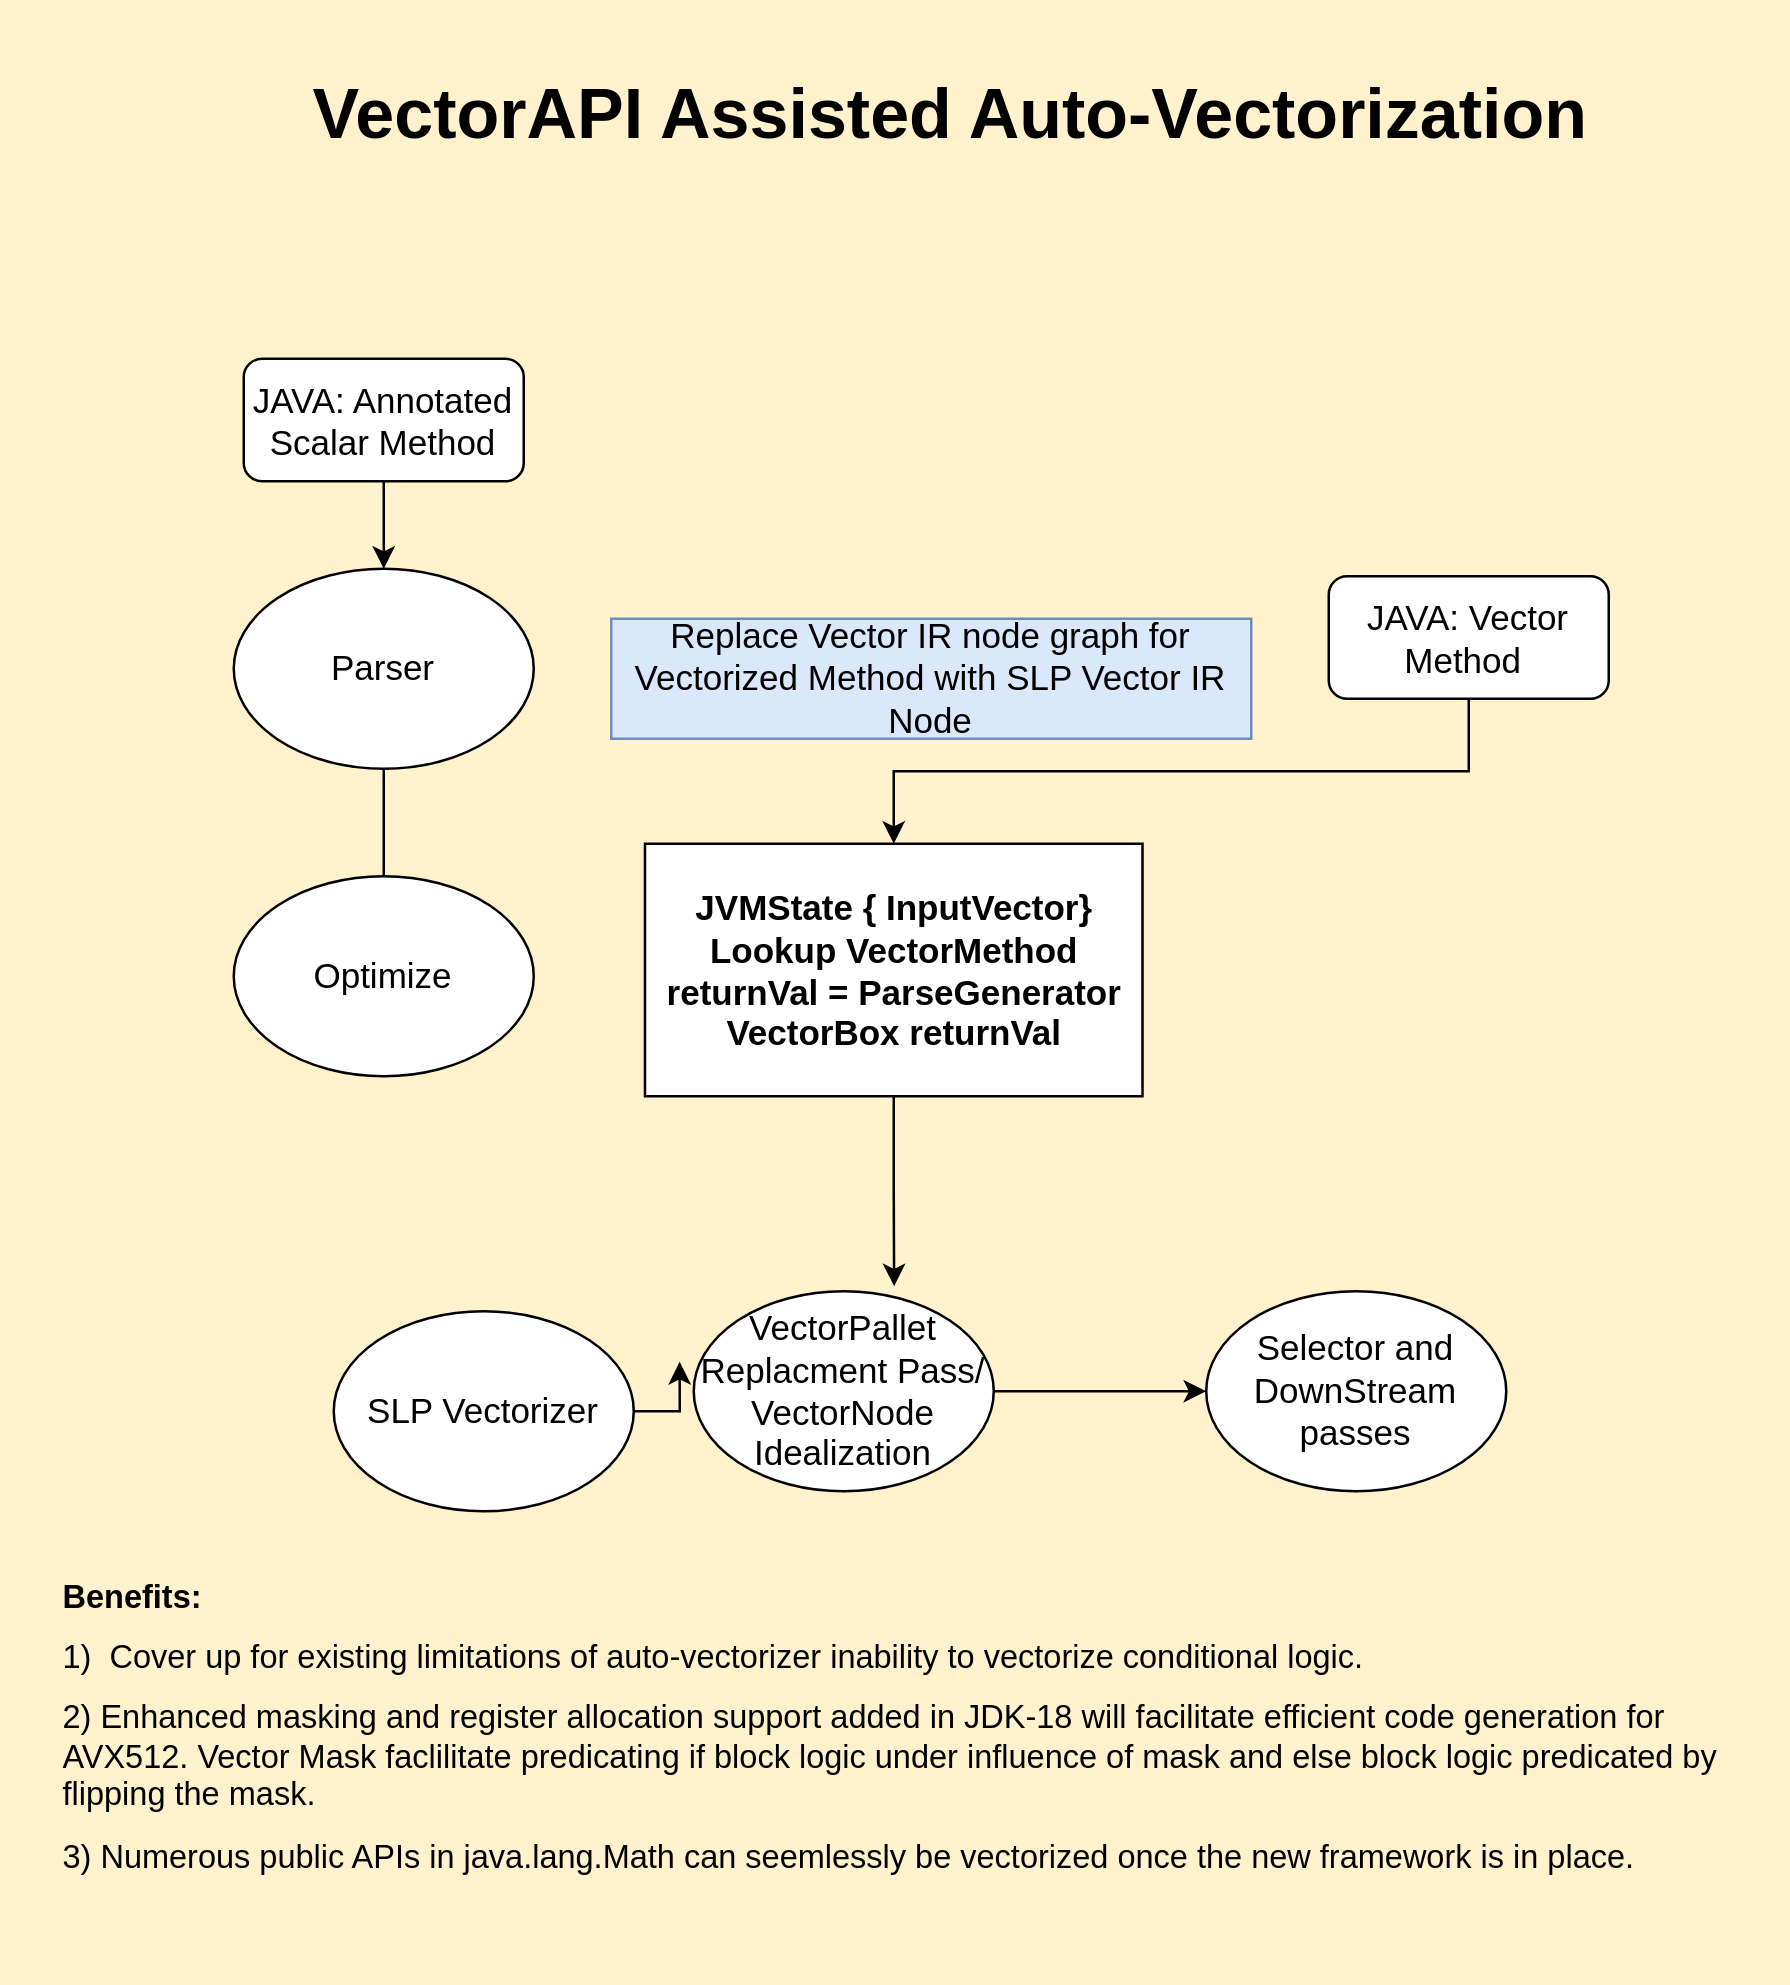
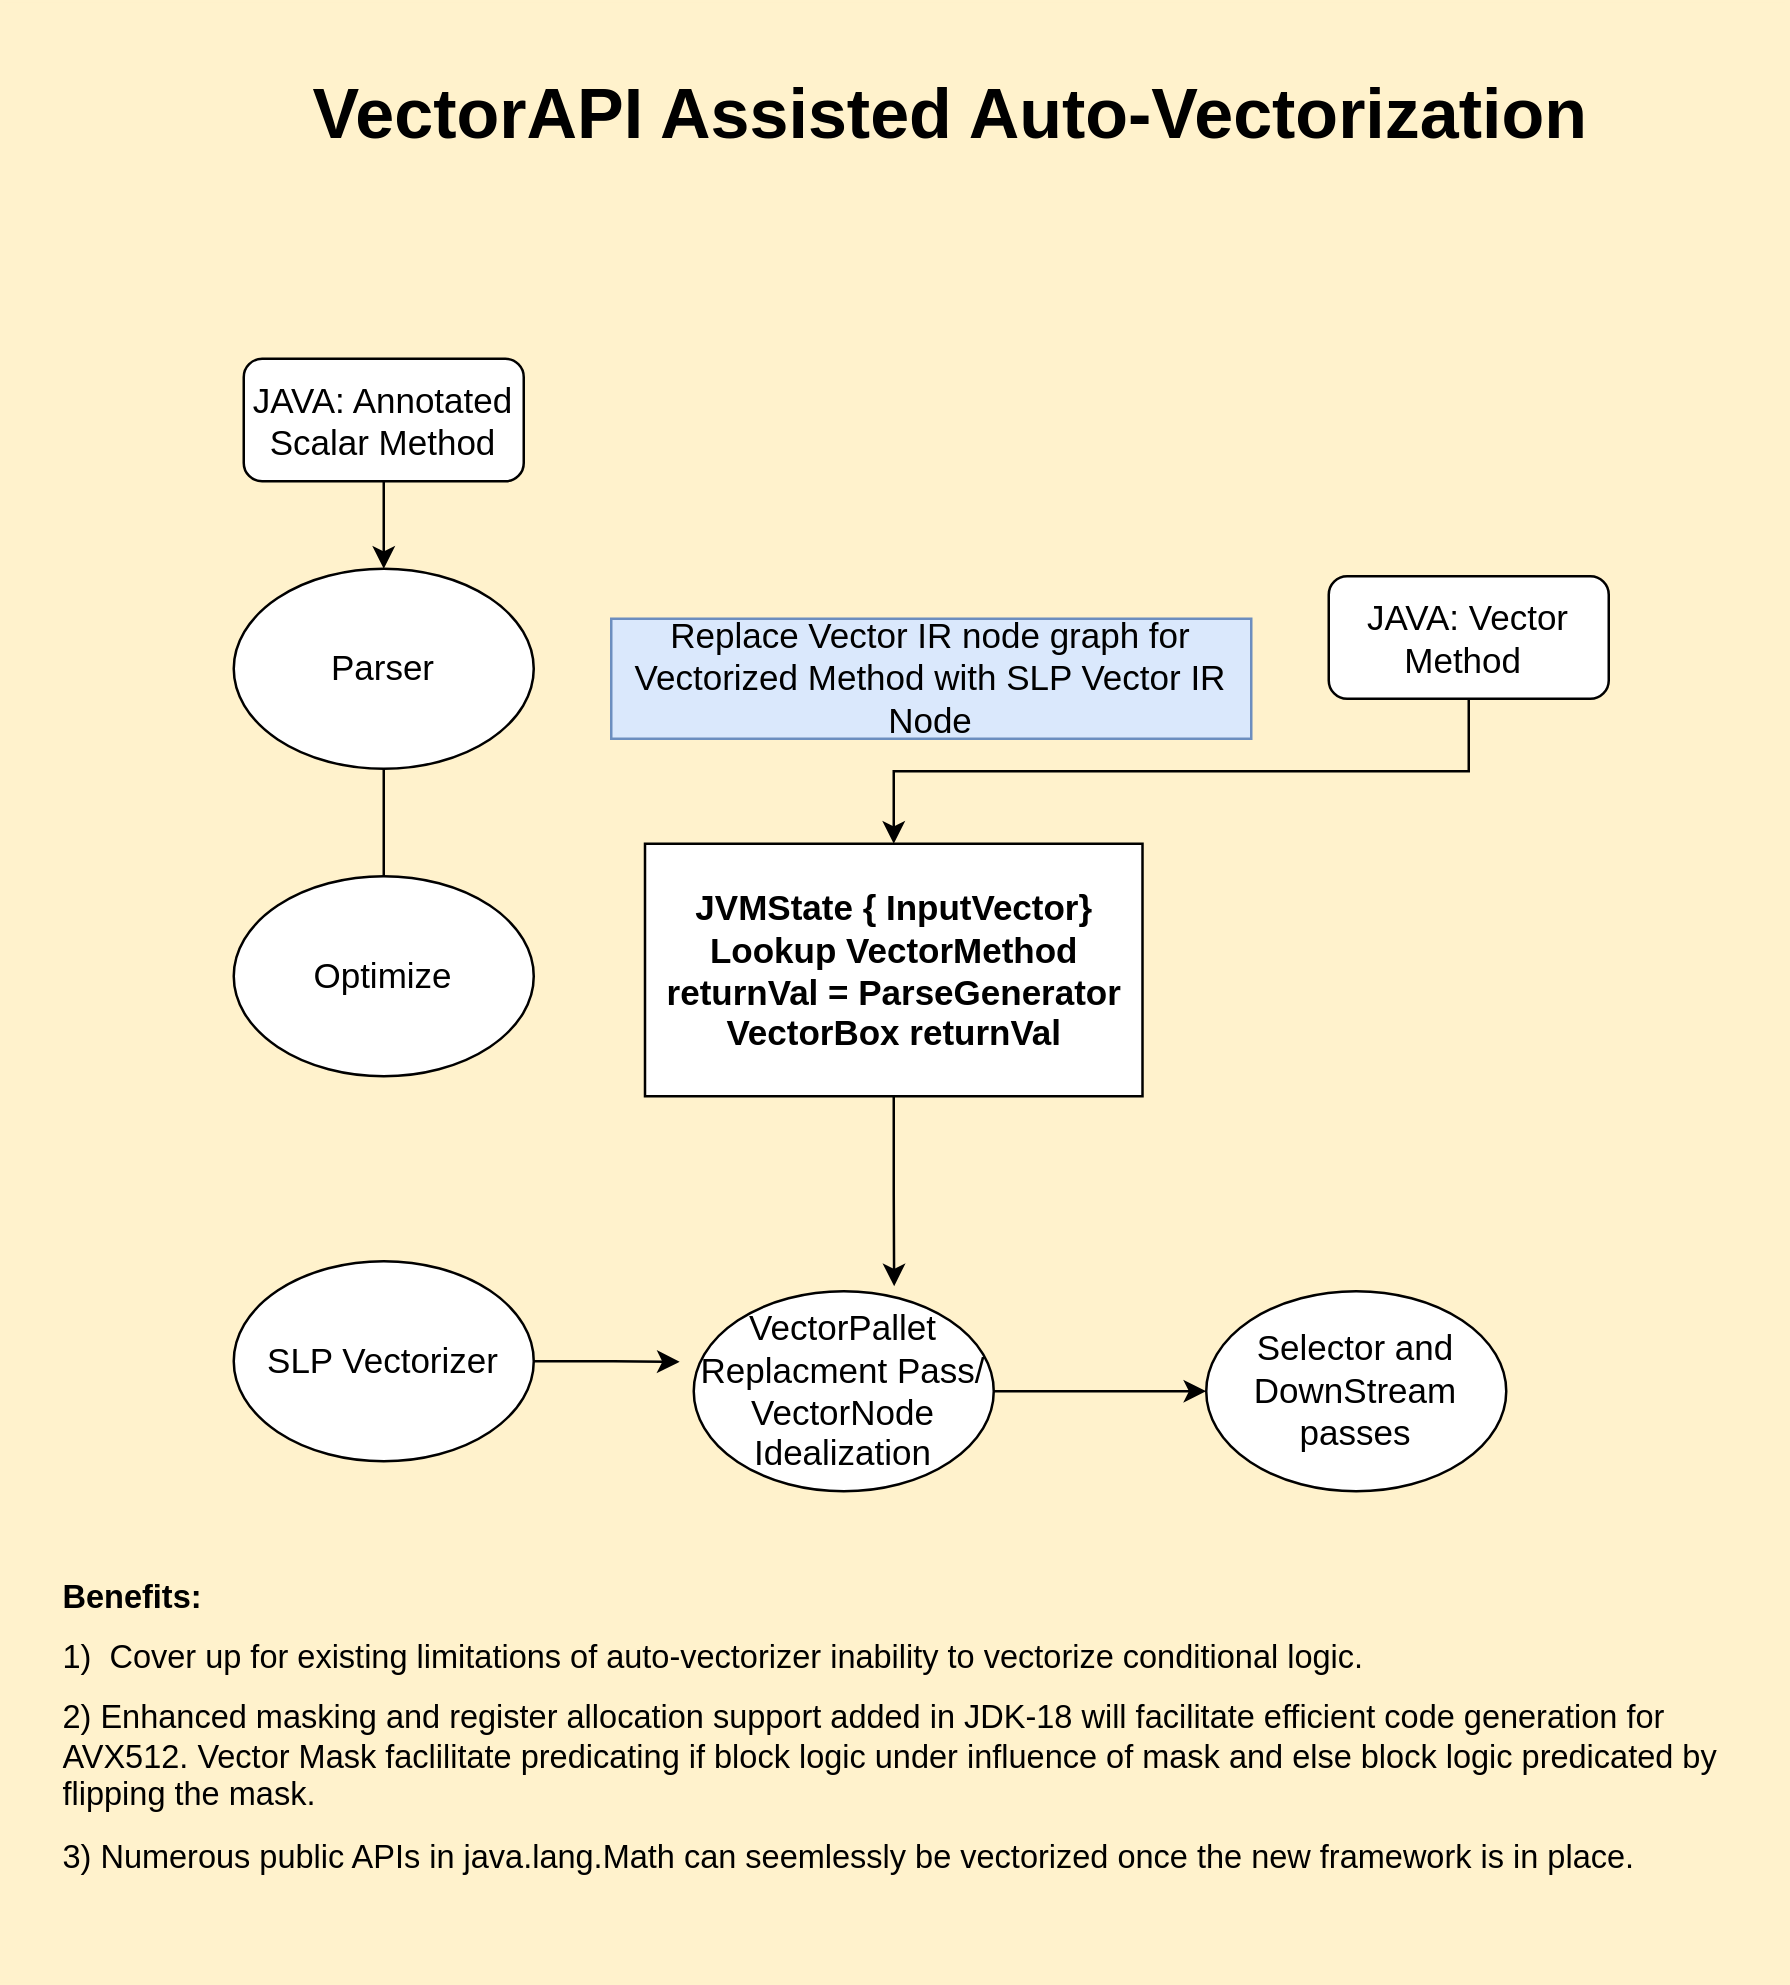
(484, 1411) -> (384, 1361)
